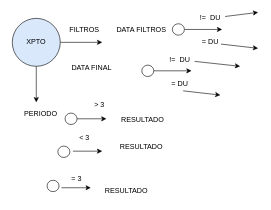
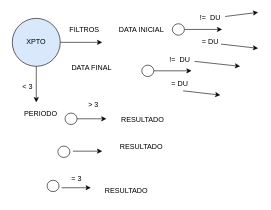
(142, 30) -> (142, 30)
(99, 105) -> (93, 105)
(84, 138) -> (27, 87)
